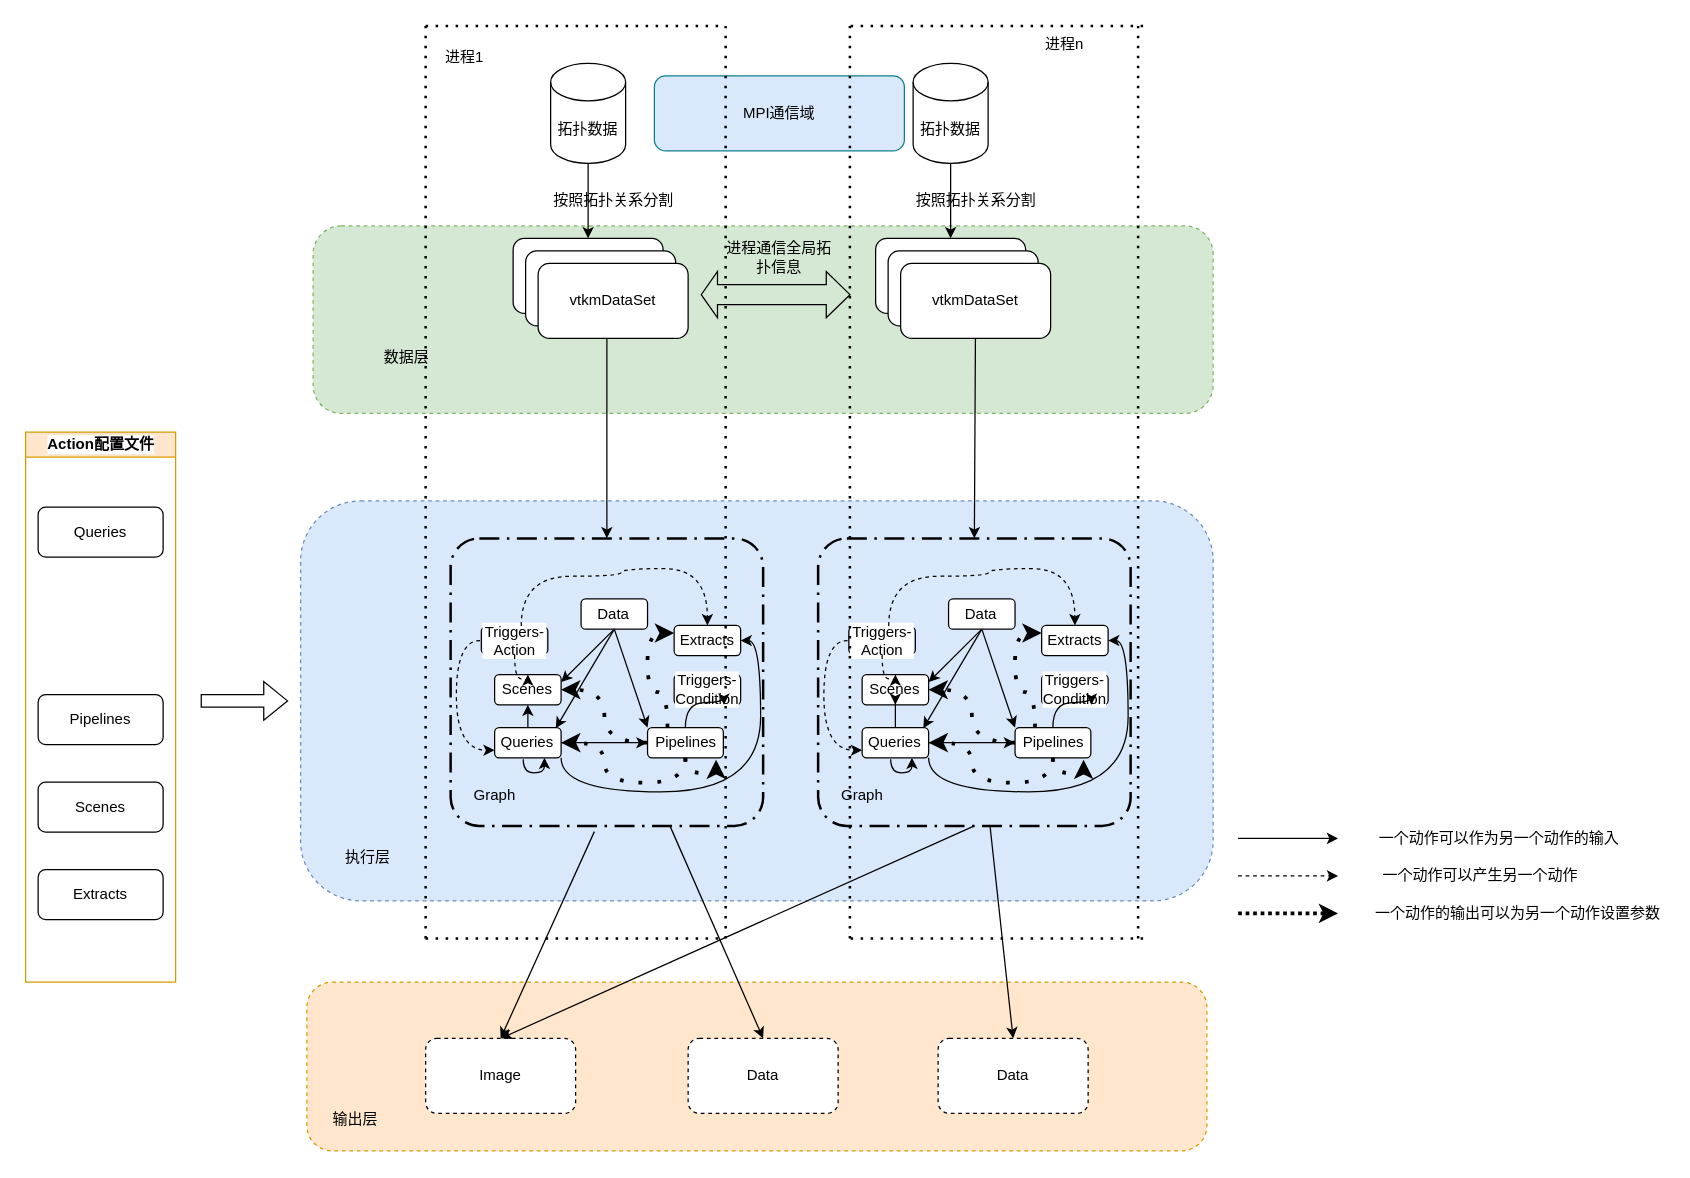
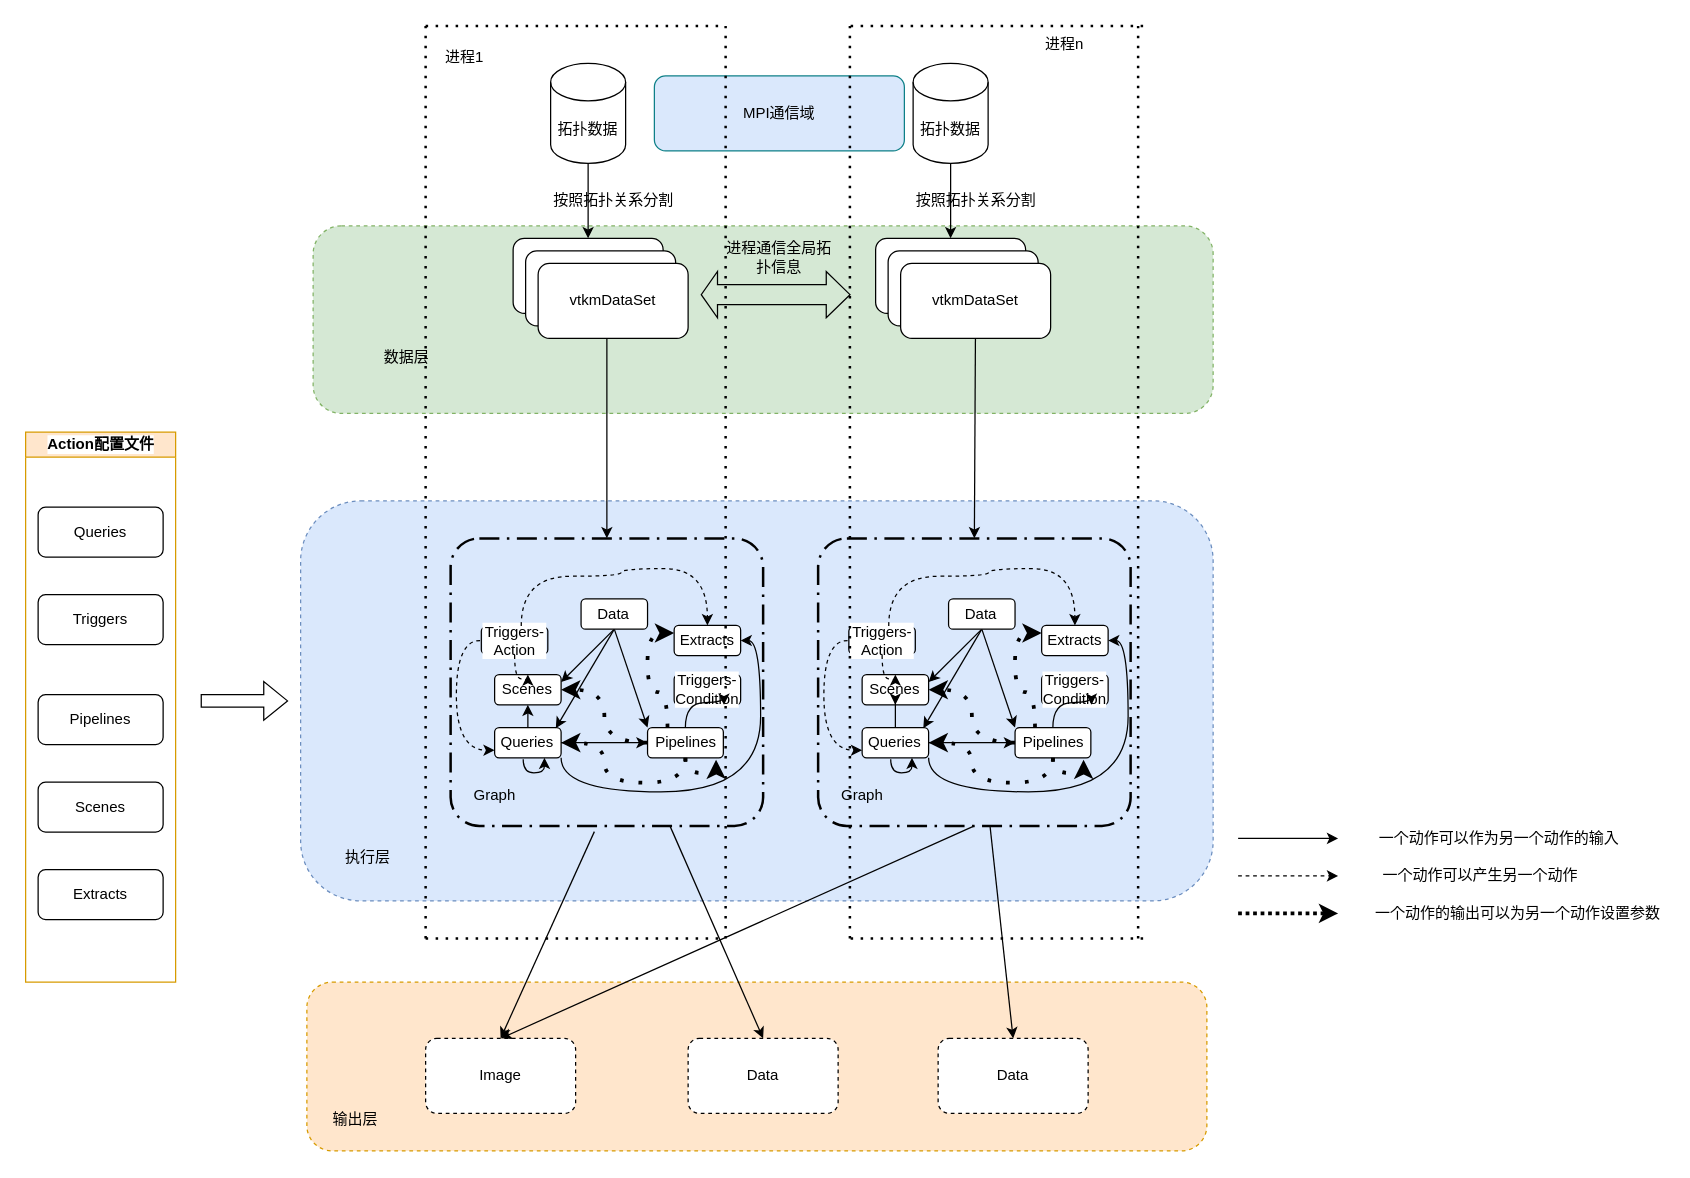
none -> (101, 619)
